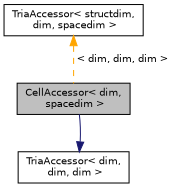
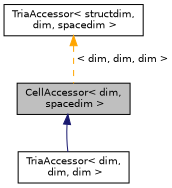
(80, 128) -> (67, 138)
